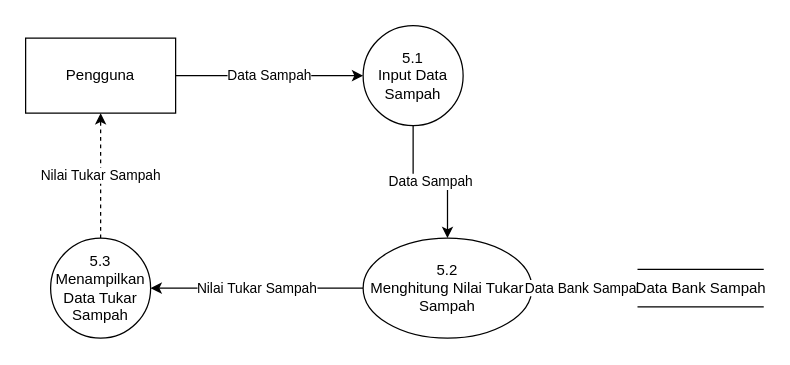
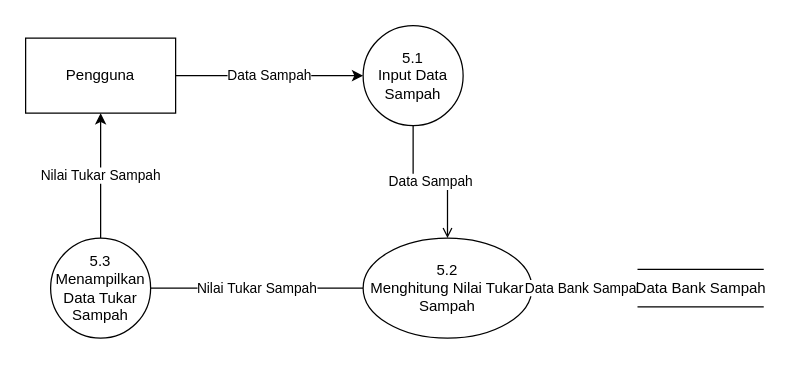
(101, 210) -> (101, 210)
(448, 228) -> (448, 230)
(160, 288) -> (156, 288)
